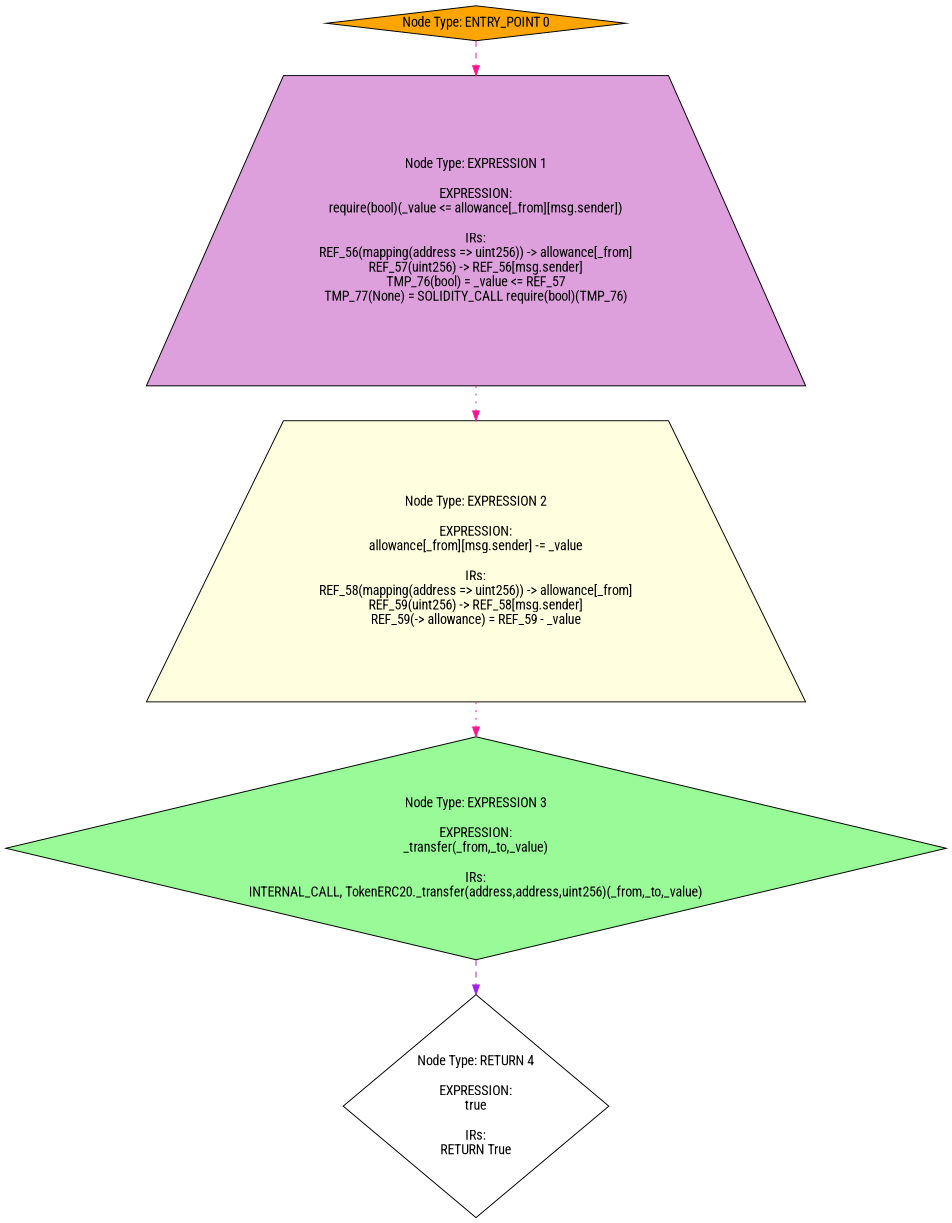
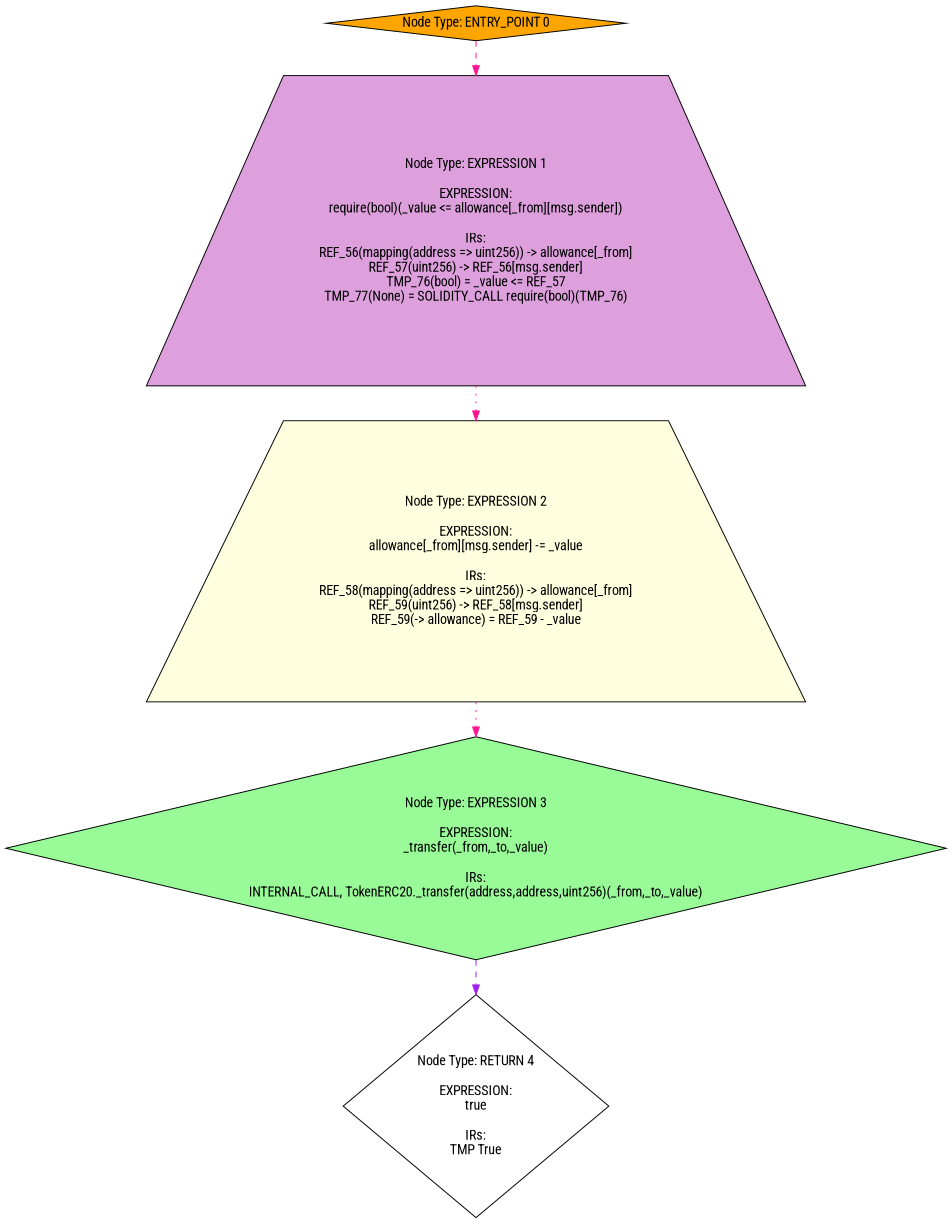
(476, 1106) -> (476, 1106)
